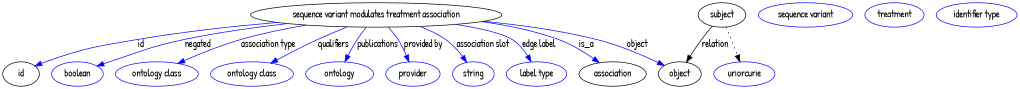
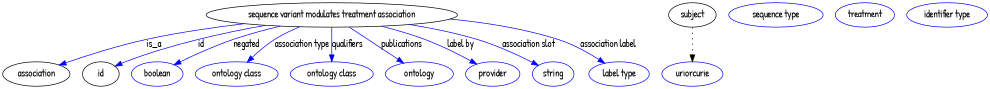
(805, 15) -> (776, 15)
(423, 44) -> (461, 44)
(539, 44) -> (608, 44)
(680, 74) -> none
